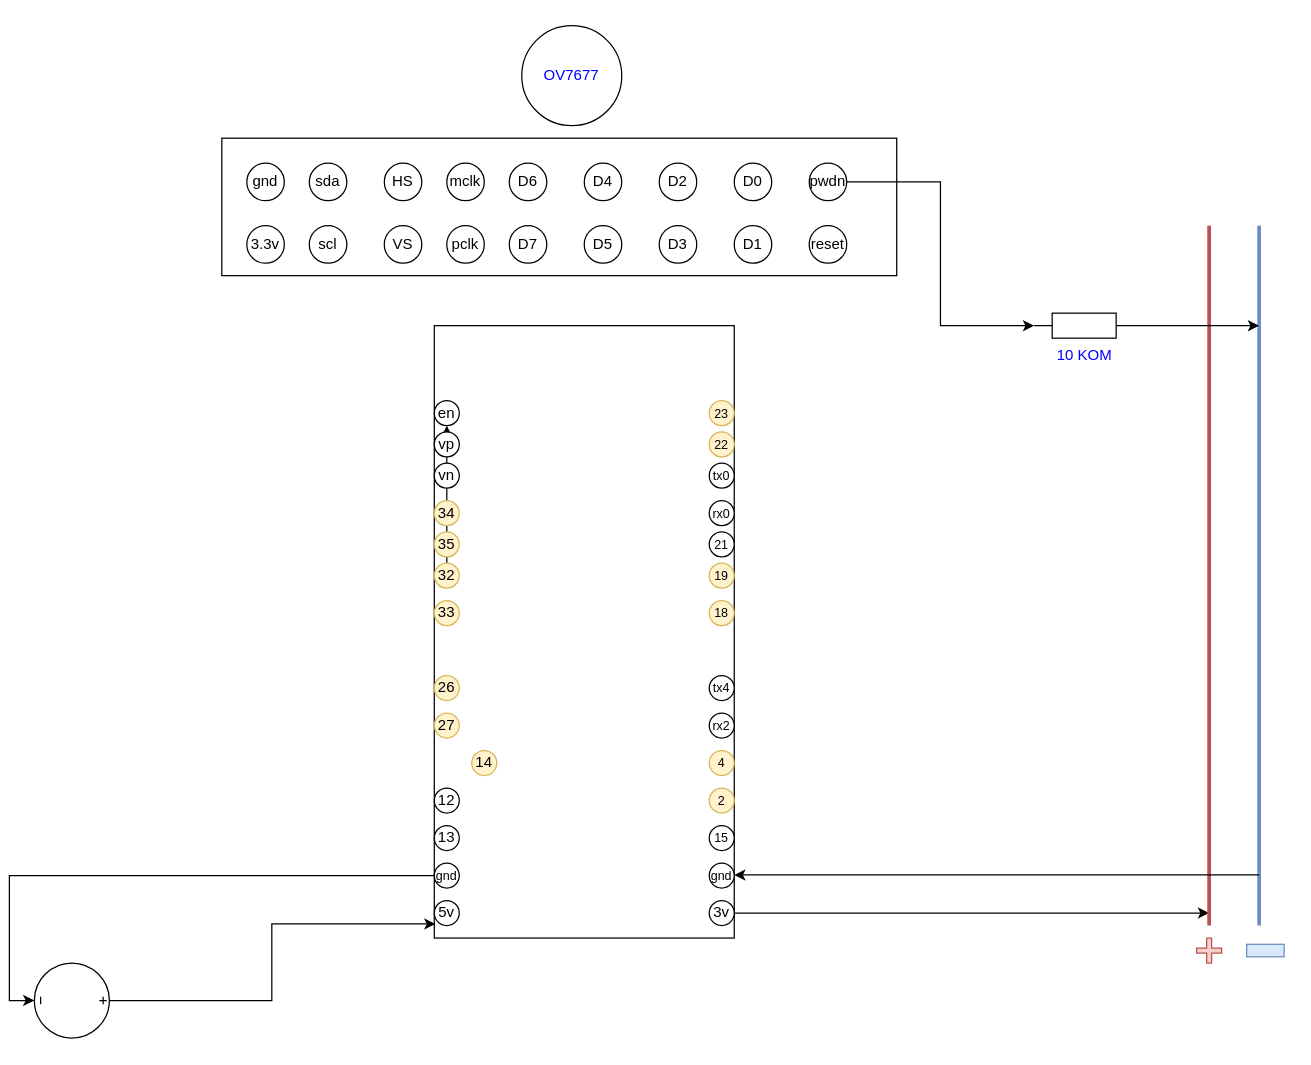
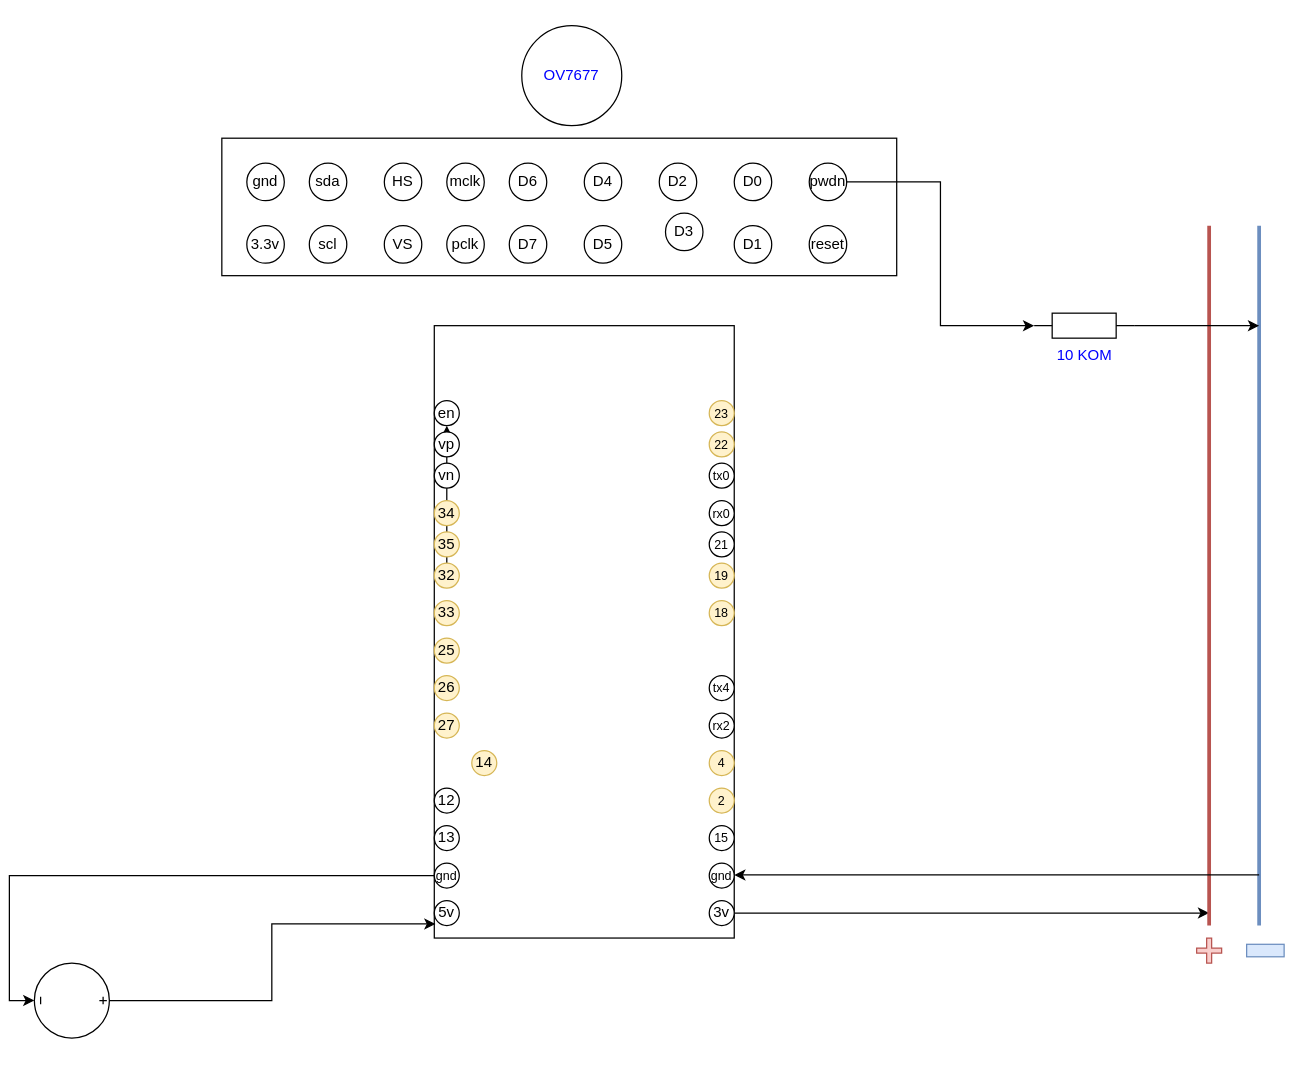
(678, 244) -> (684, 232)
none -> (447, 651)
